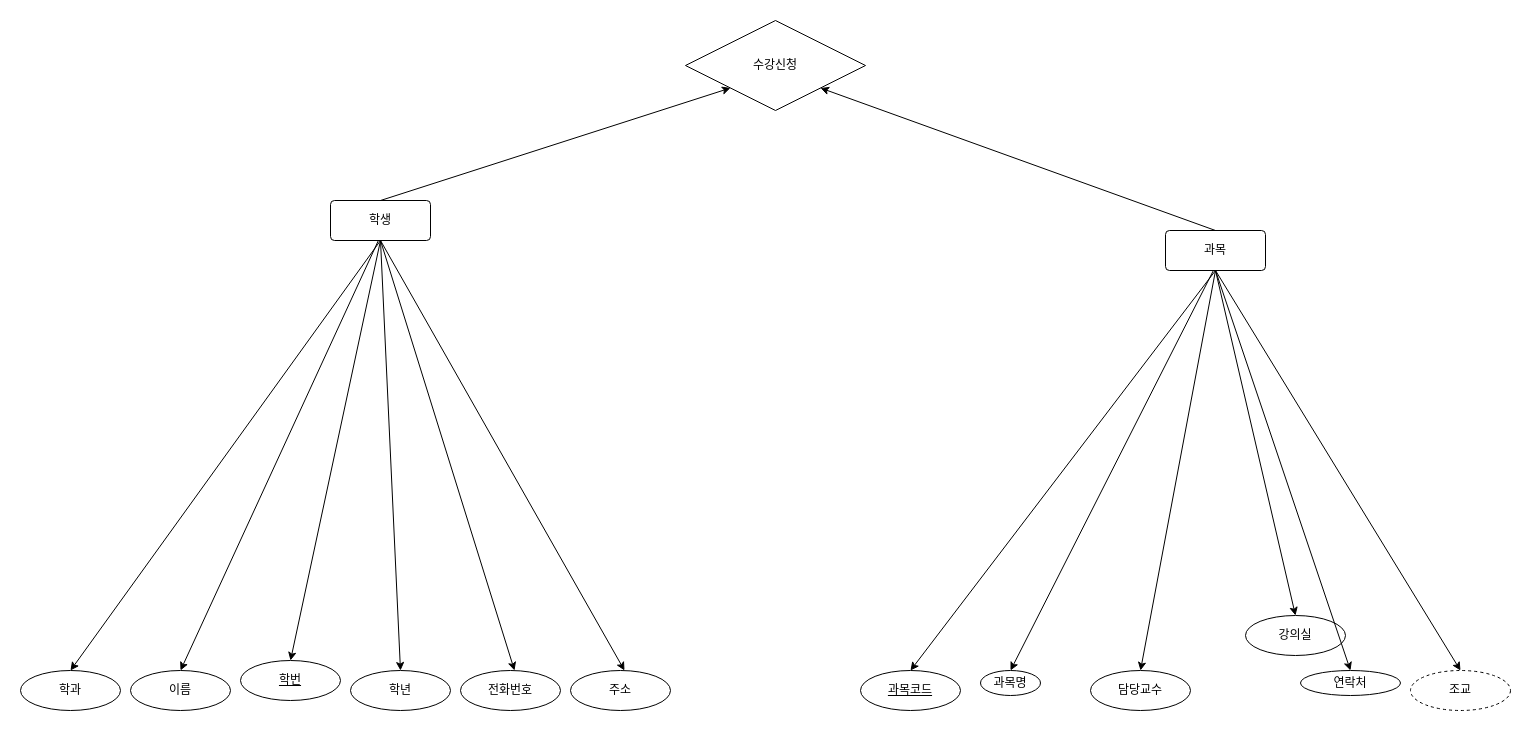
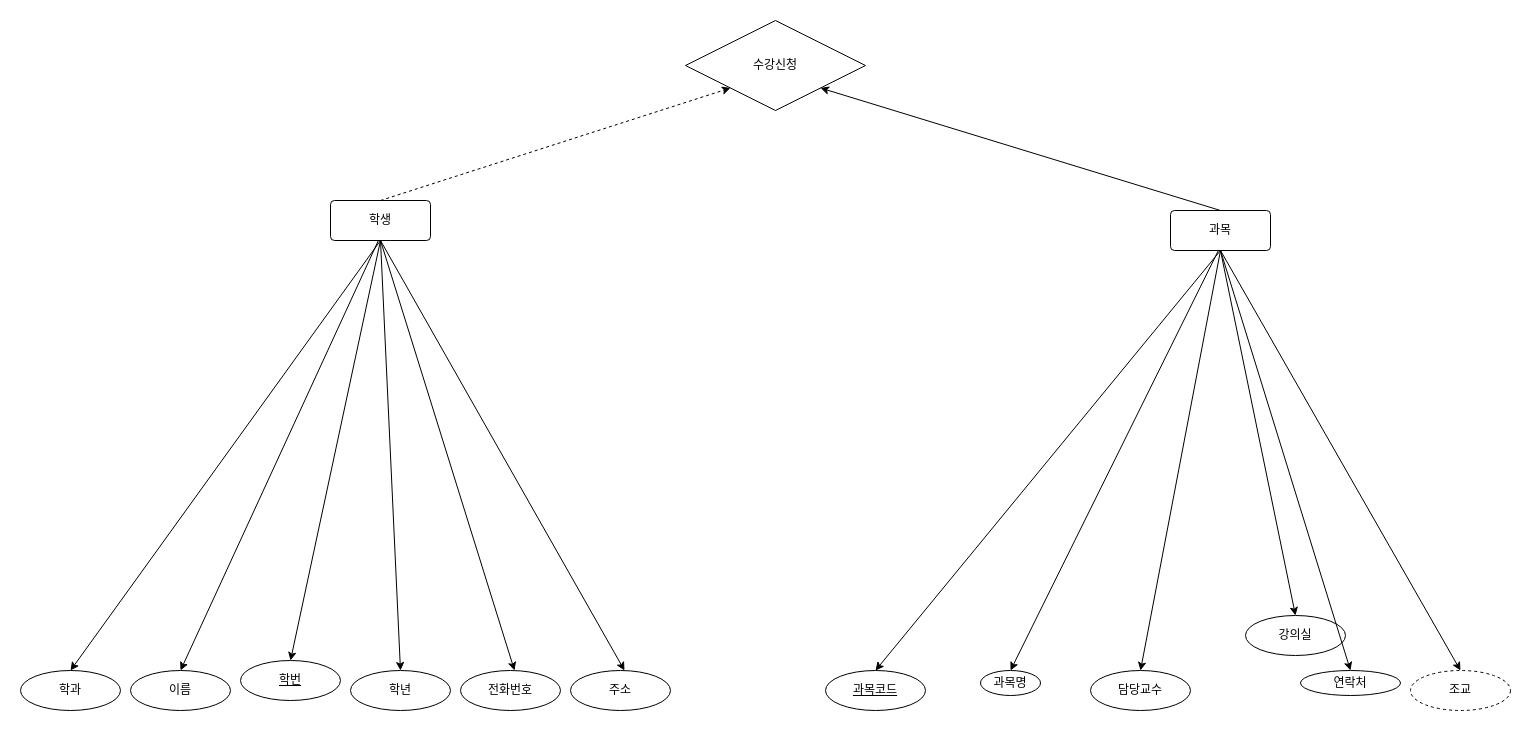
(553, 145) -> (553, 145)
(1216, 251) -> (1221, 231)
(911, 691) -> (876, 691)
